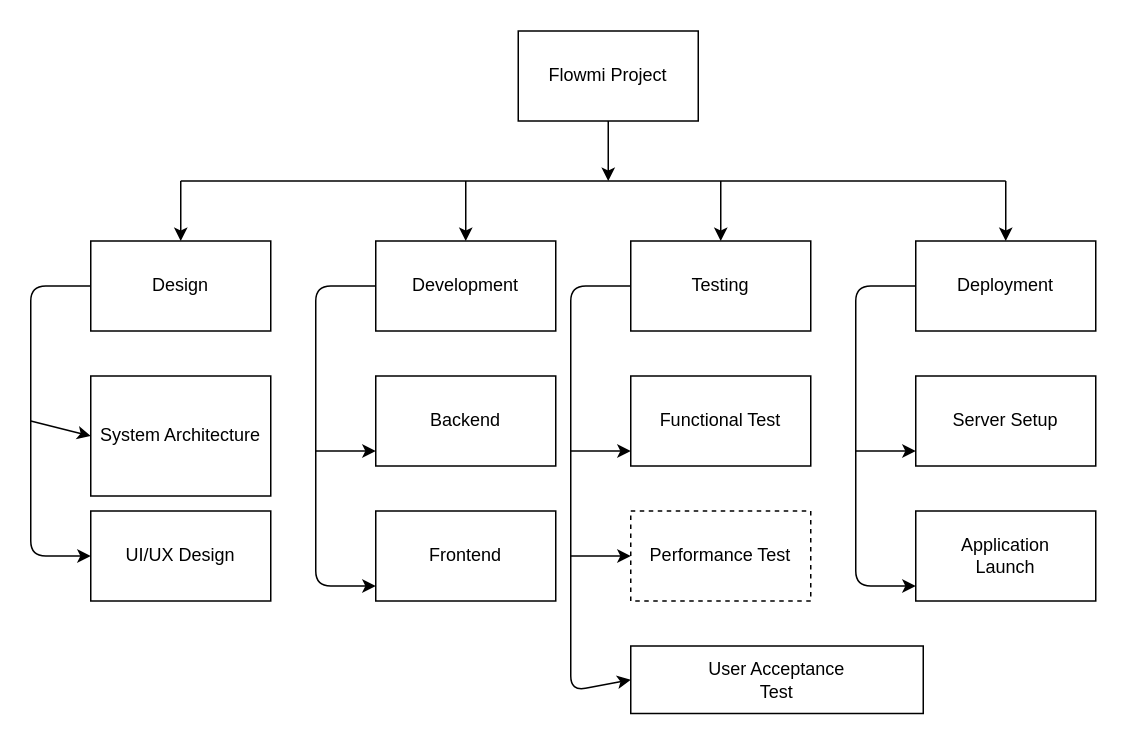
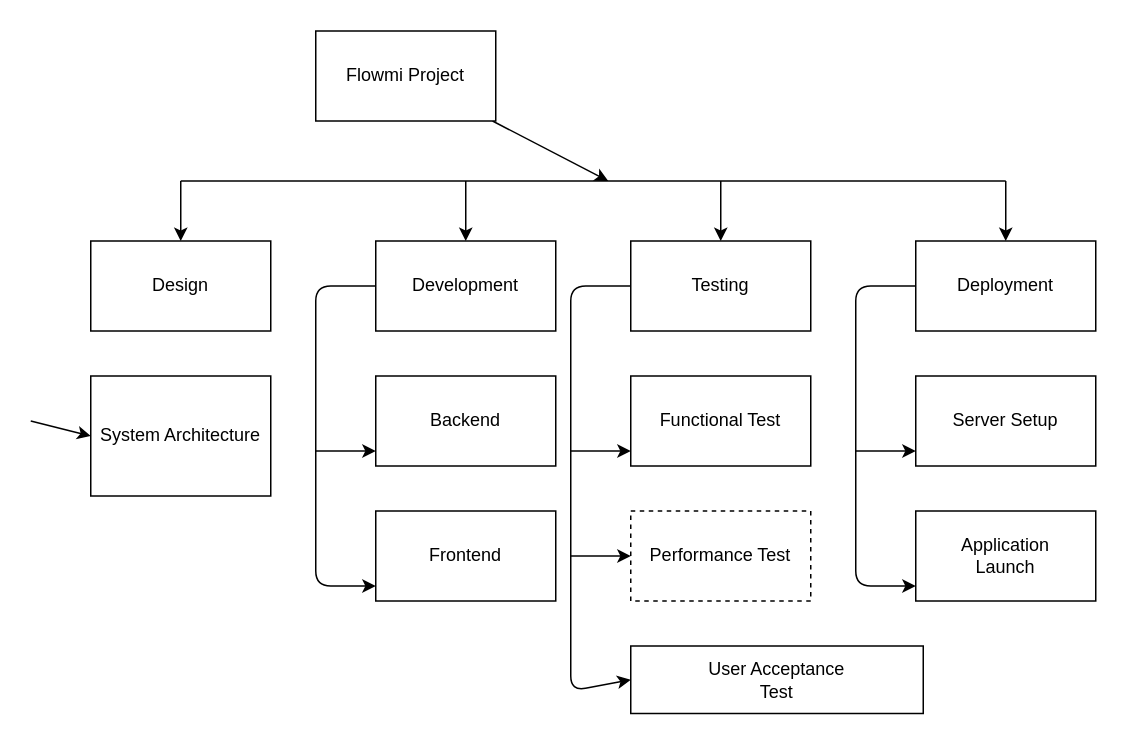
(608, 76) -> (406, 76)
(31, 416) -> none
(181, 556) -> none
